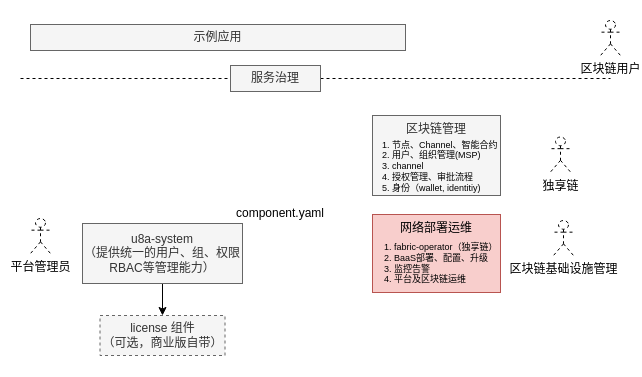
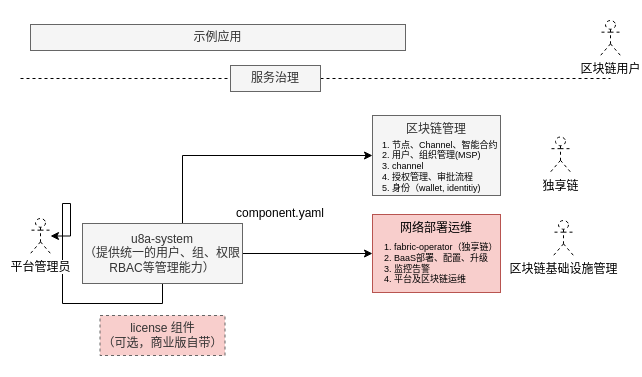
none -> (240, 156)
none -> (304, 254)
(163, 305) -> (98, 304)
(163, 336) -> (163, 336)
